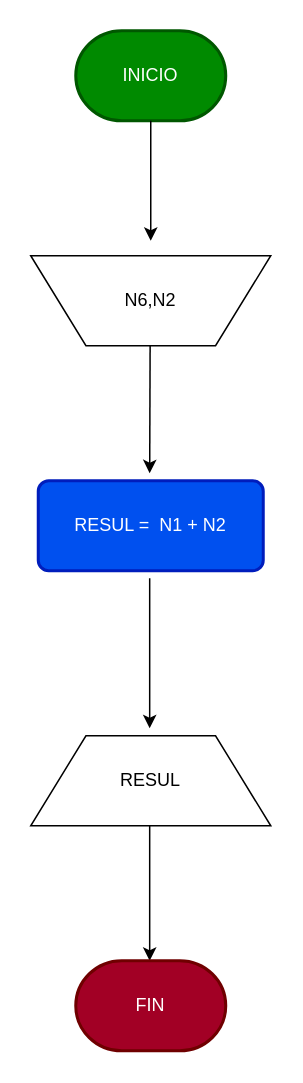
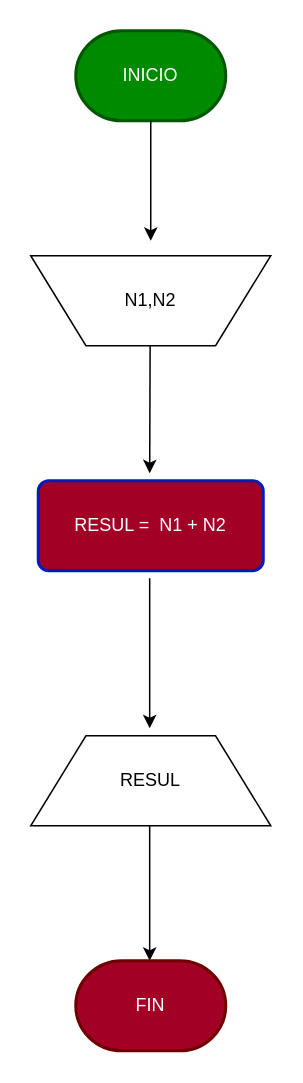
(151, 301) -> (151, 301)
(151, 526) -> (151, 526)
